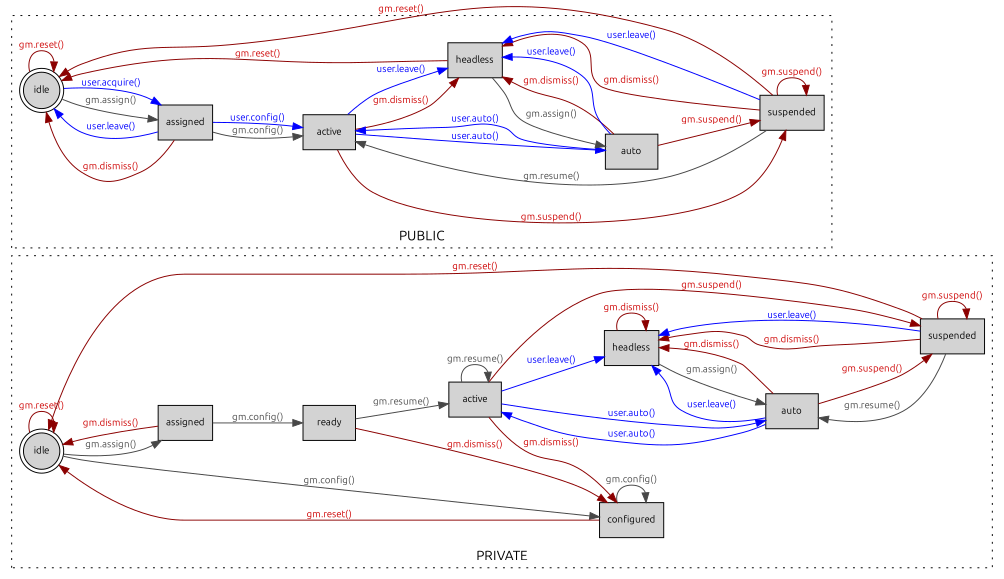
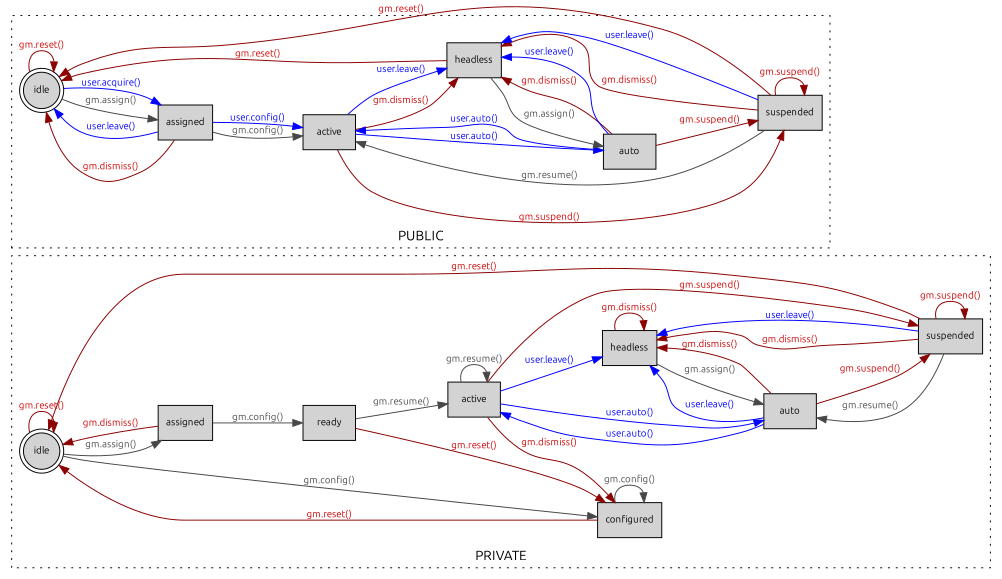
(475, 445) -> (474, 446)
